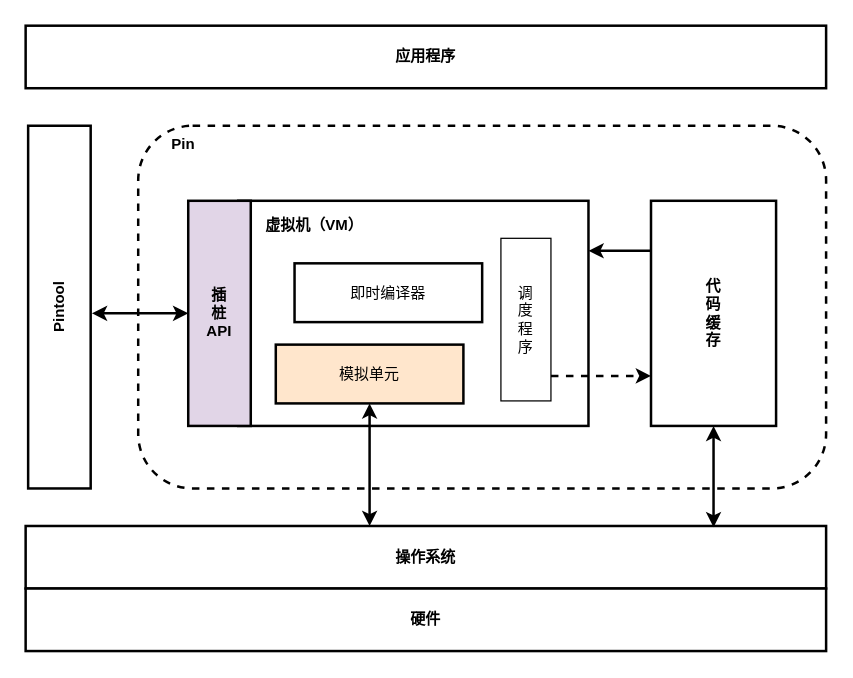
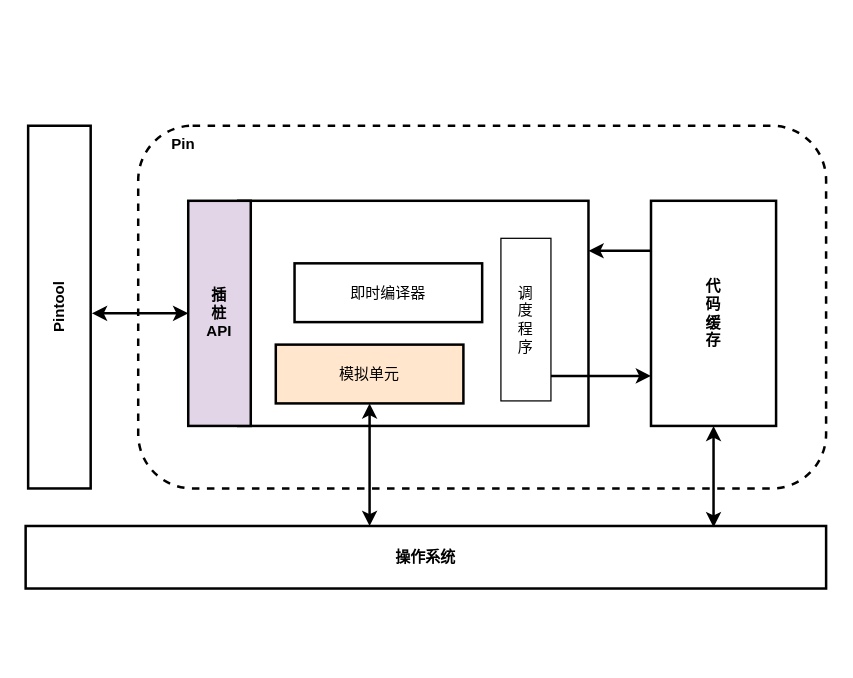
(426, 57) -> none
(326, 226) -> none
(597, 376) -> (597, 376)
(426, 619) -> none
